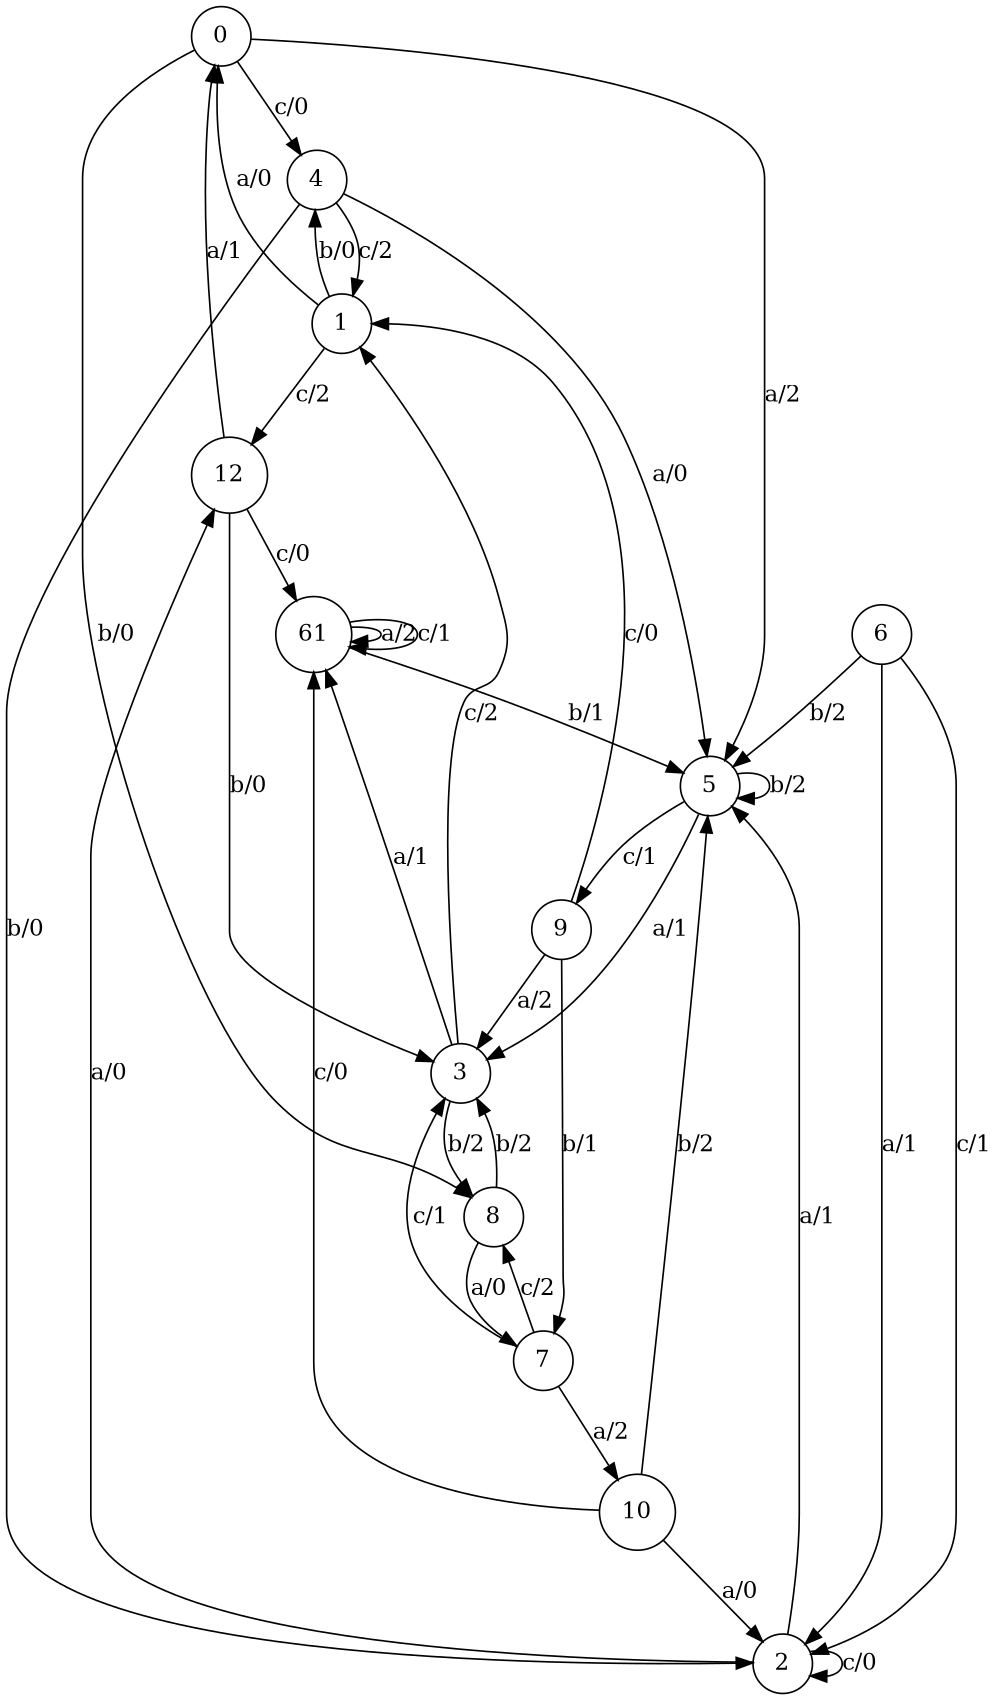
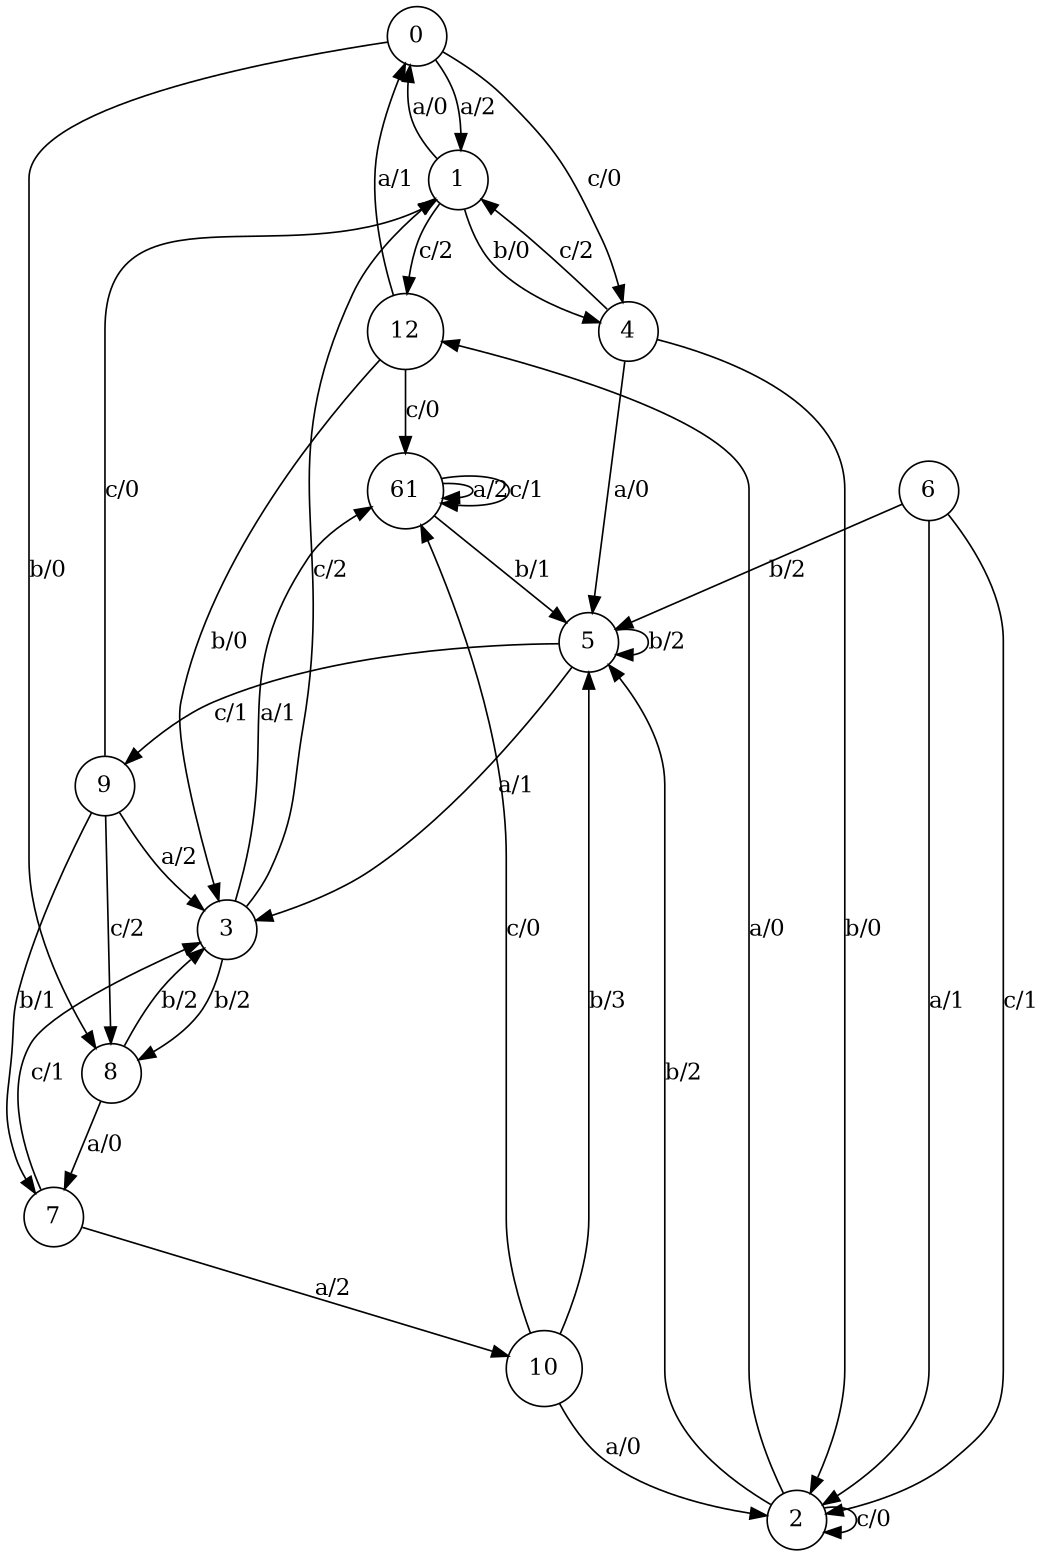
(765, 188) -> (455, 95)
(696, 1145) -> (608, 1002)
(817, 1217) -> (684, 1073)
(521, 1297) -> (108, 921)
